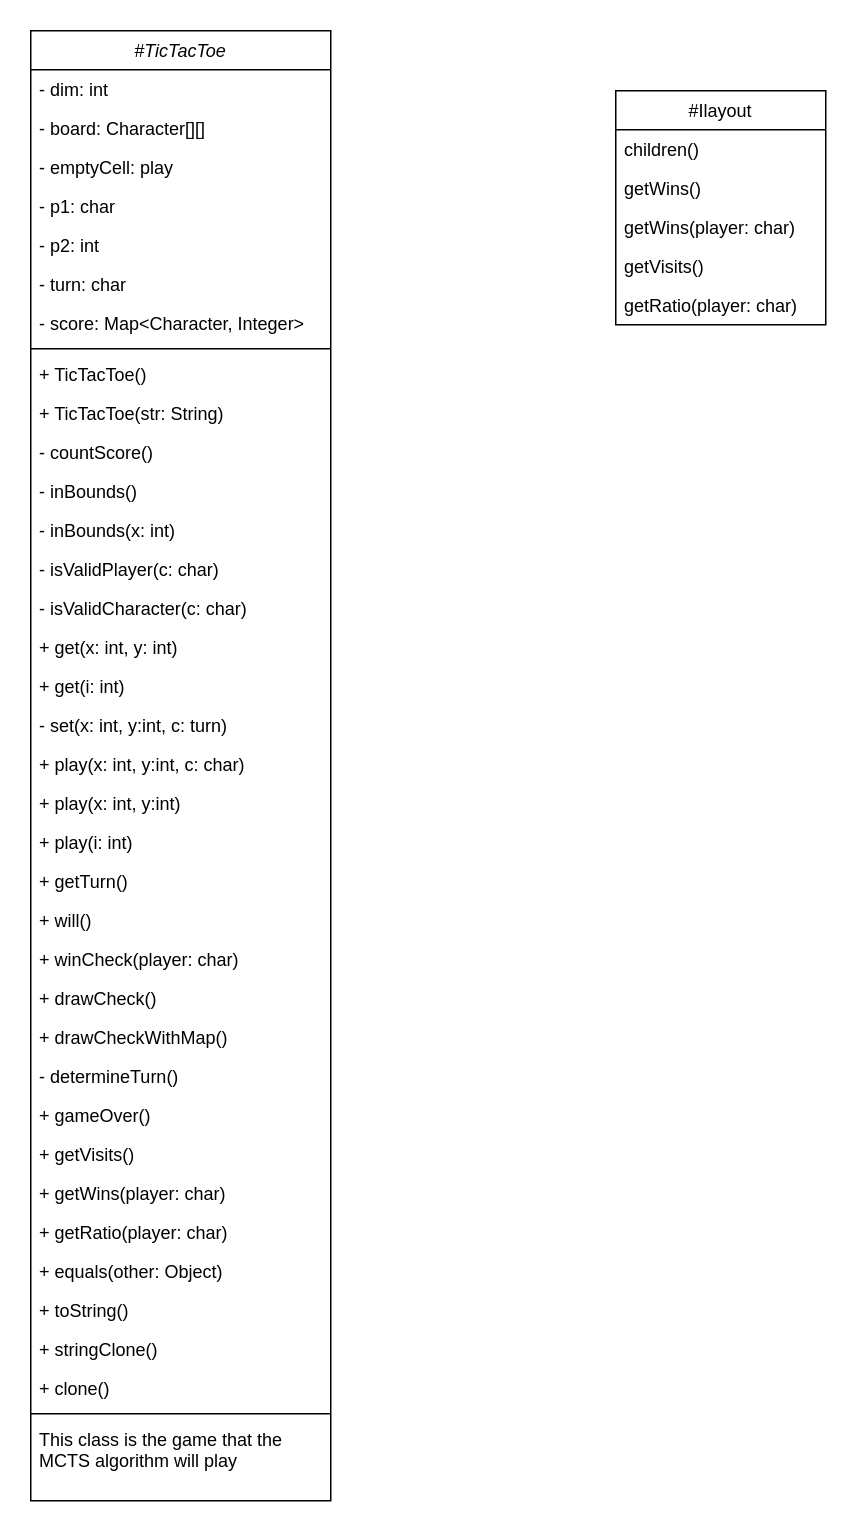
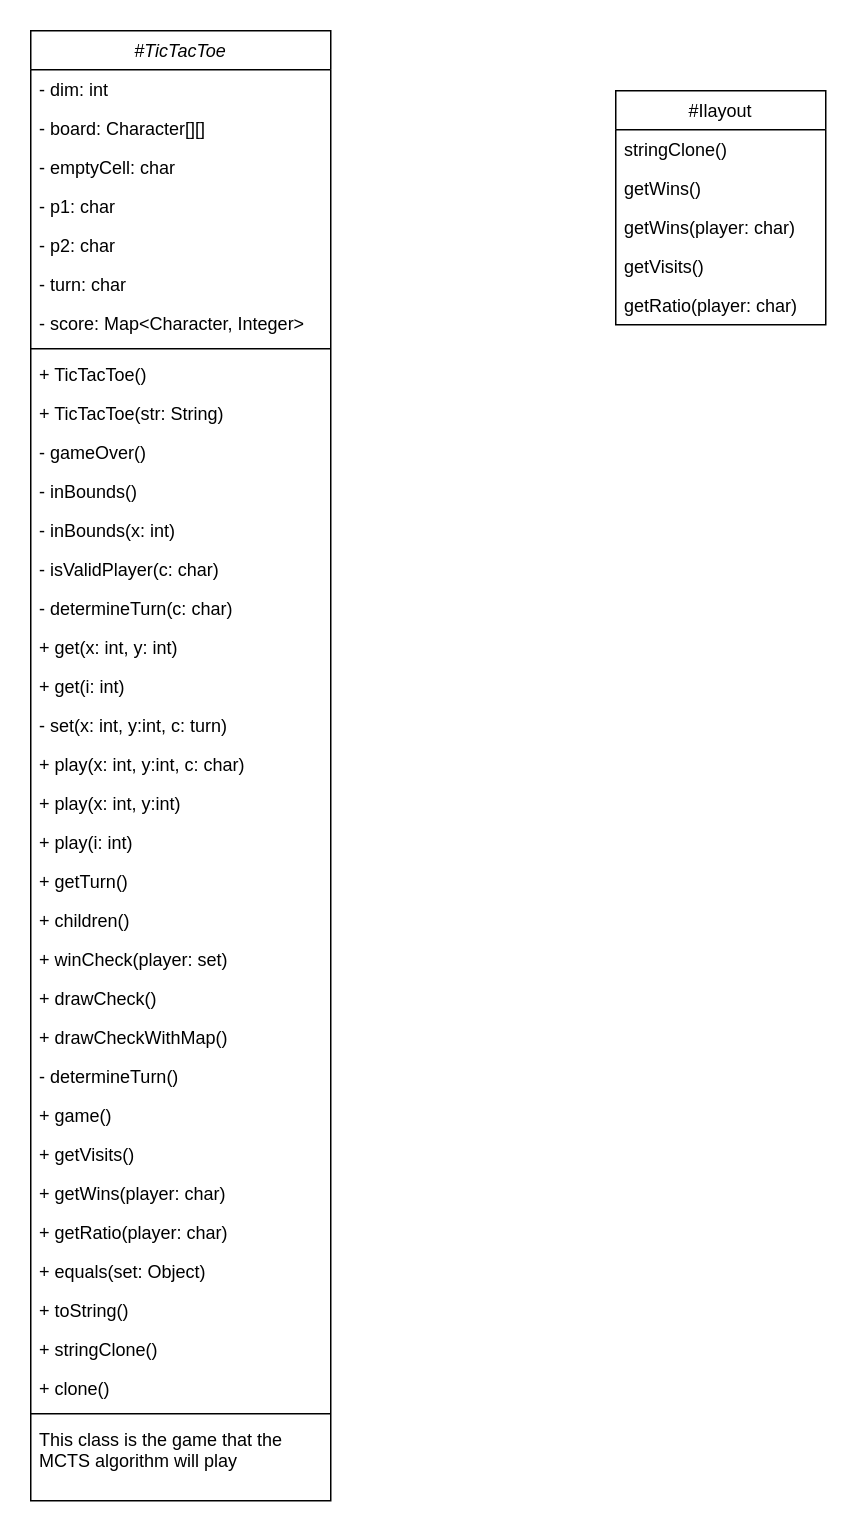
(670, 150) -> (685, 150)
(111, 168) -> (113, 168)
(75, 246) -> (82, 246)
(107, 453) -> (97, 453)
(161, 609) -> (151, 609)
(70, 921) -> (92, 921)
(148, 960) -> (143, 960)
(97, 1116) -> (77, 1116)
(146, 1272) -> (135, 1272)
